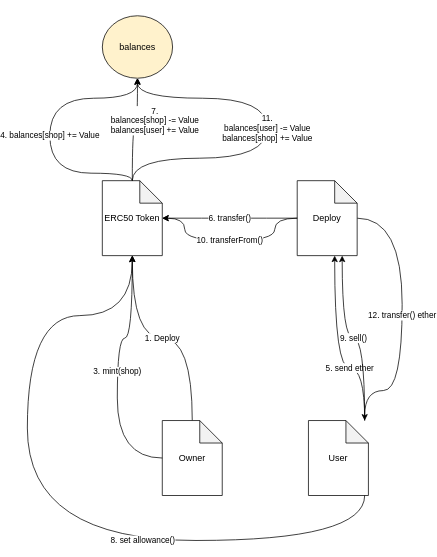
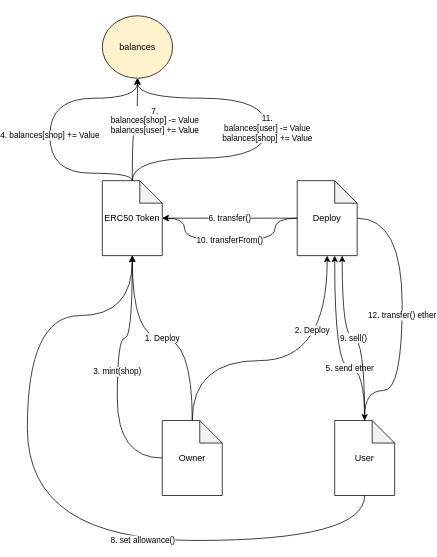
none -> (279, 358)
(339, 458) -> (365, 458)
